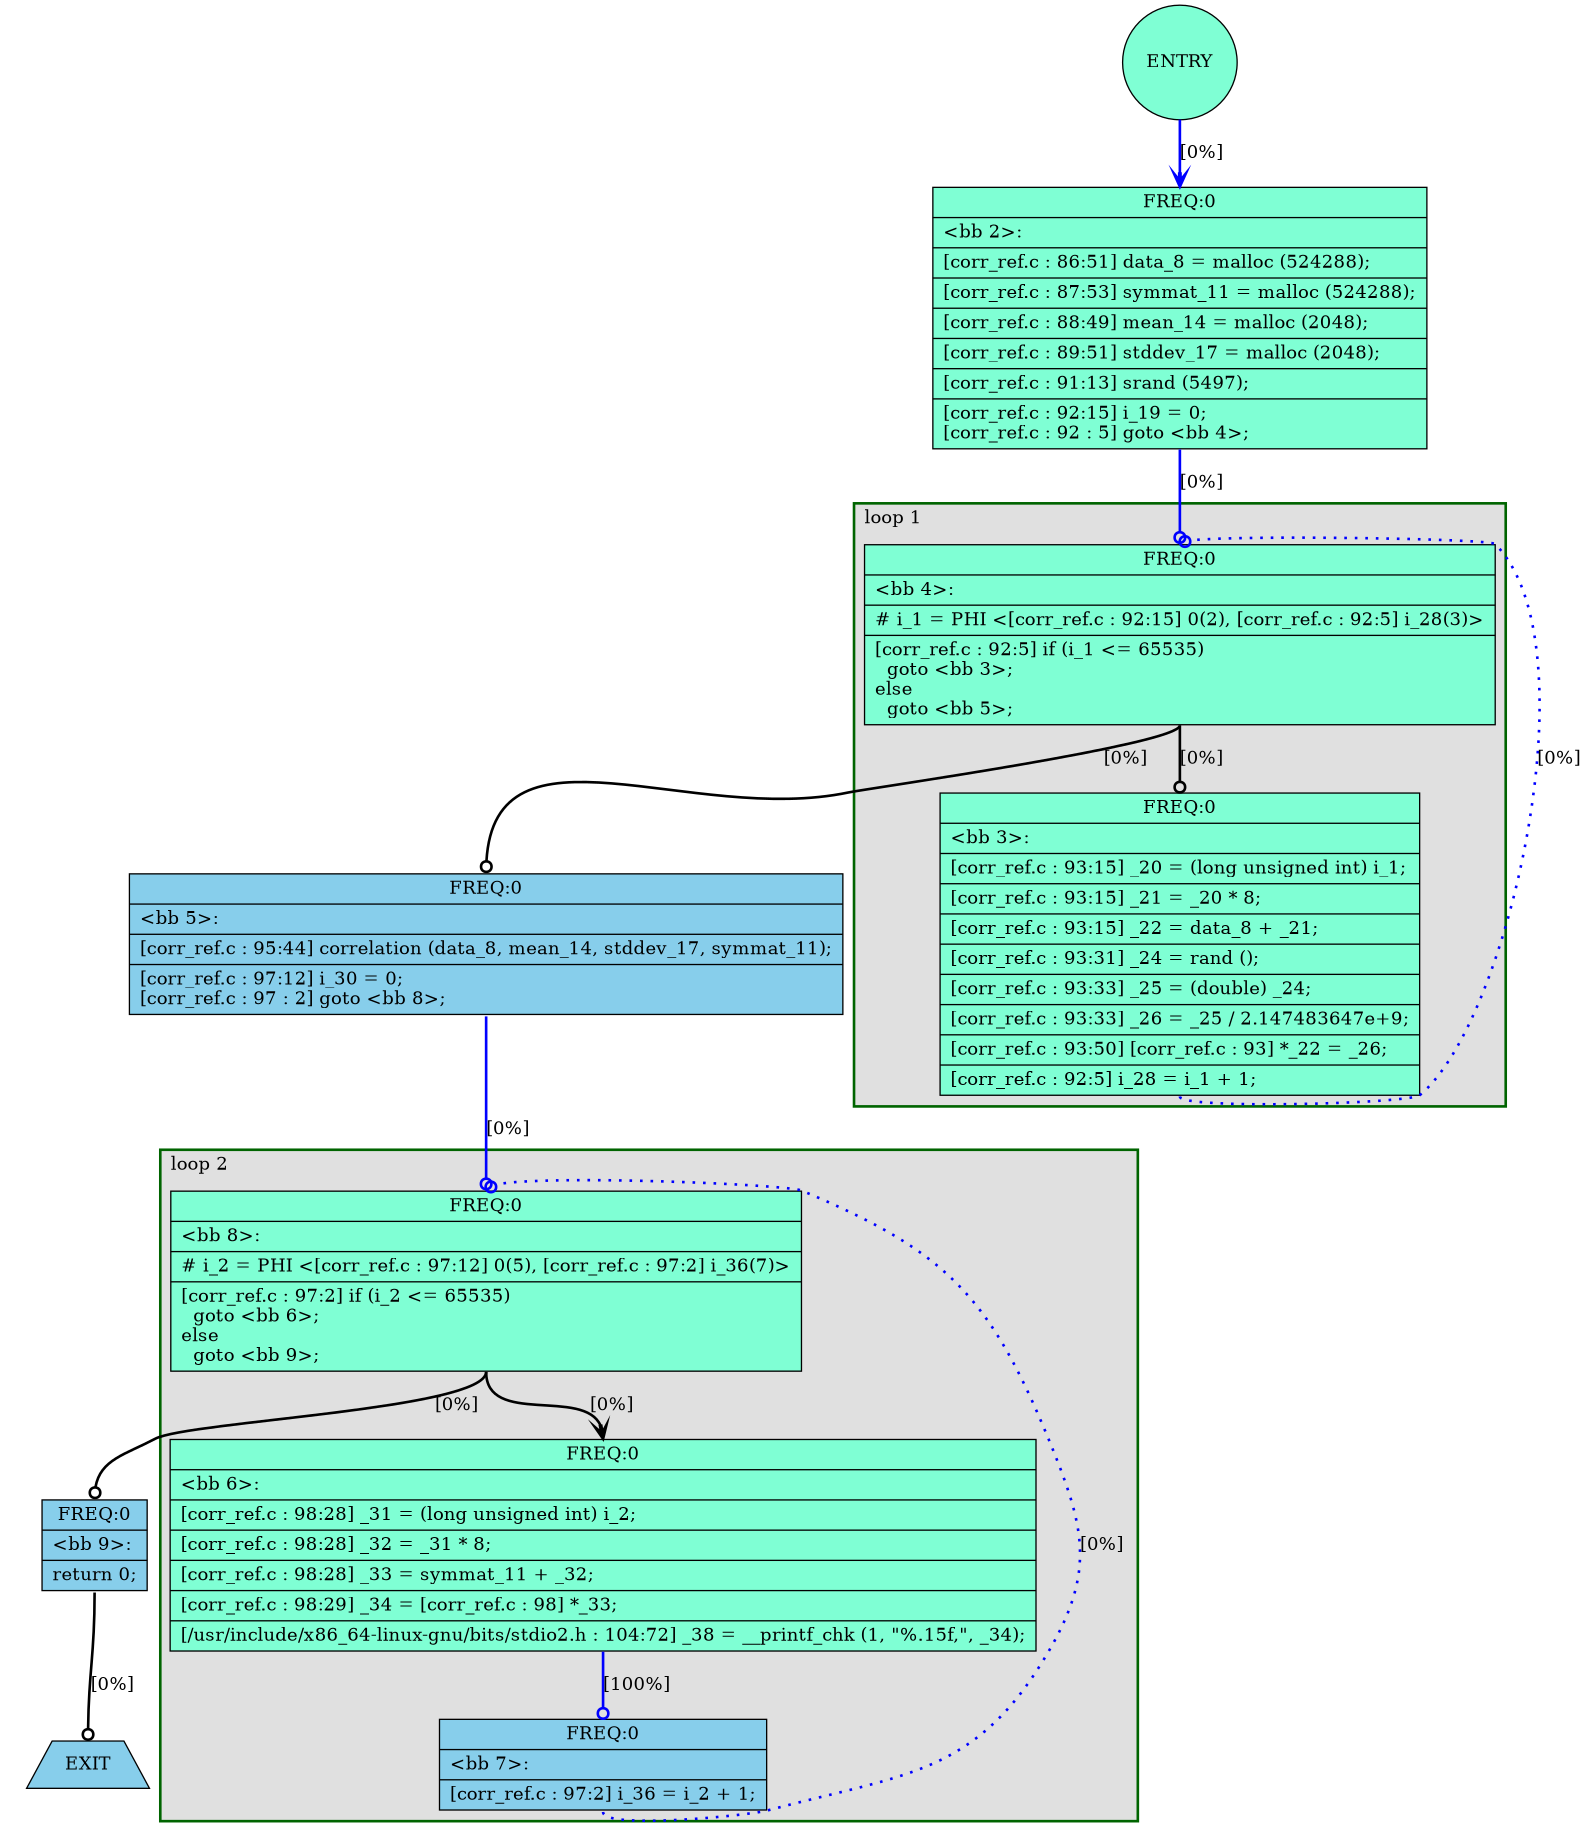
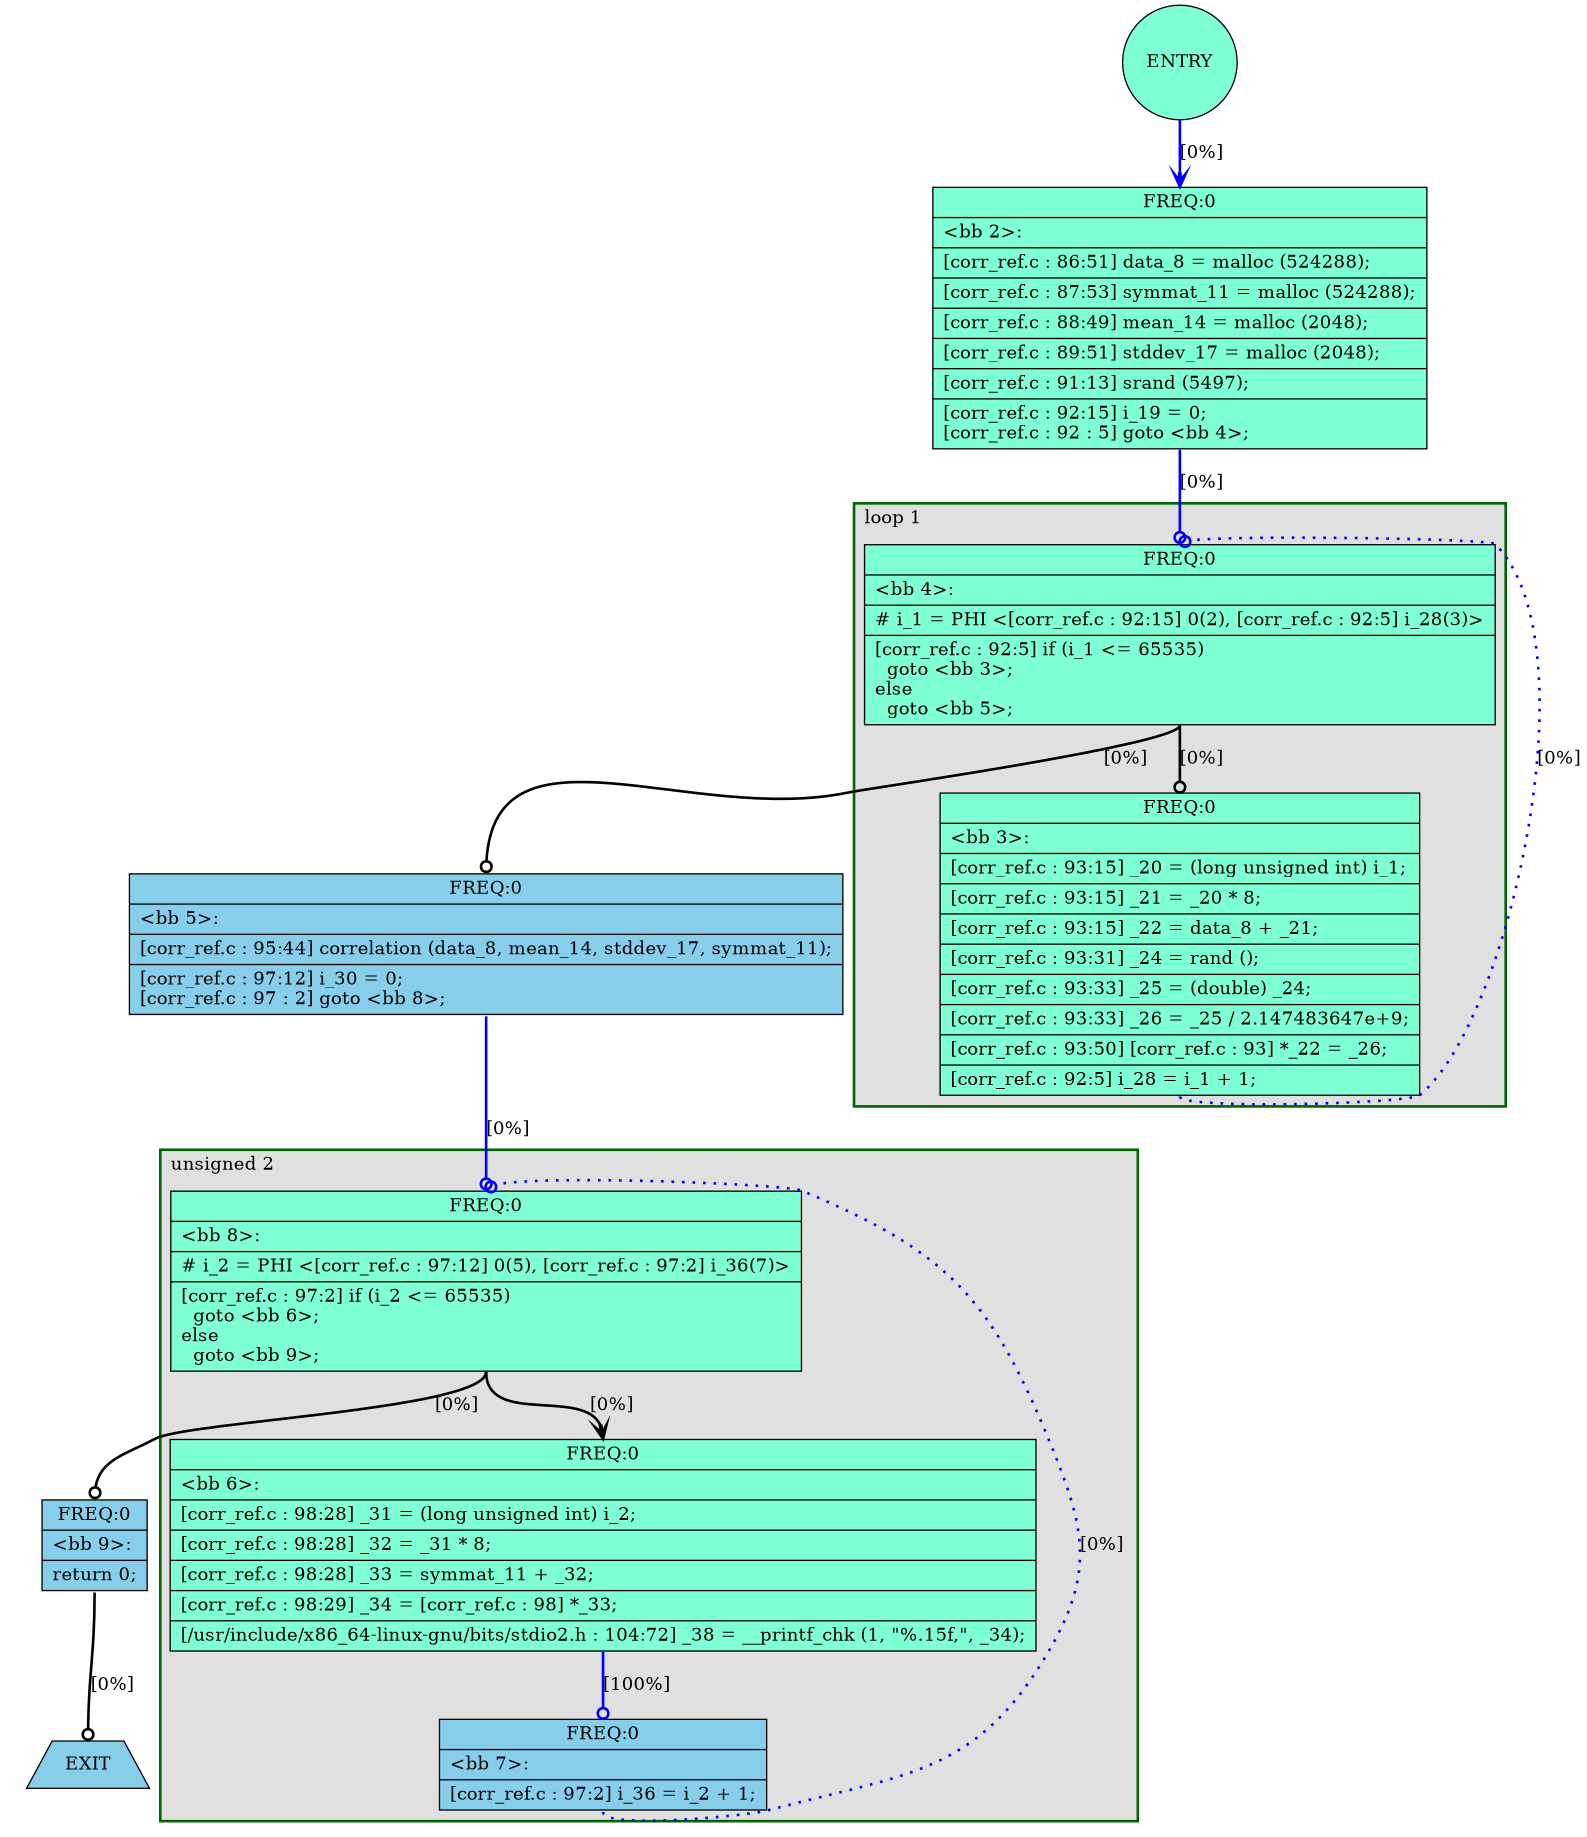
(200, 1165) -> (223, 1165)
